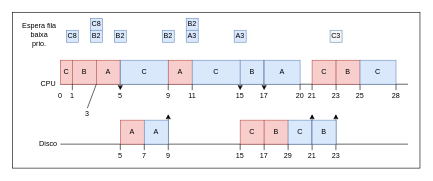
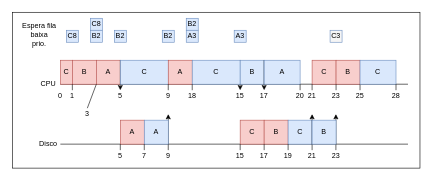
(192, 96) -> (192, 96)
(288, 156) -> (288, 156)
